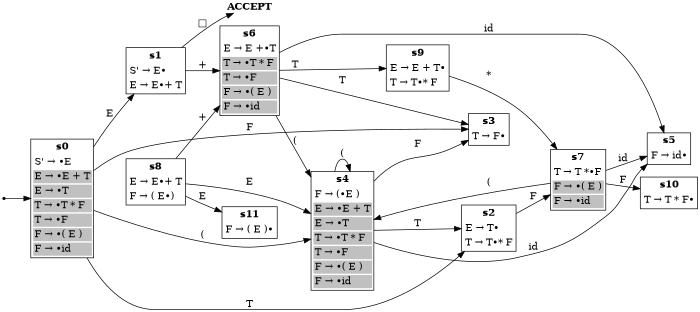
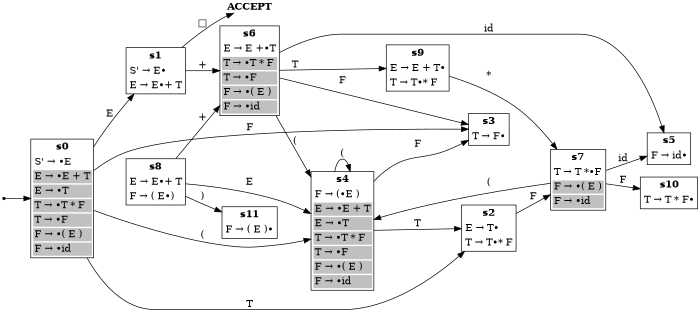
(342, 81) -> (342, 81)
(203, 197) -> (203, 197)
(524, 256) -> none
